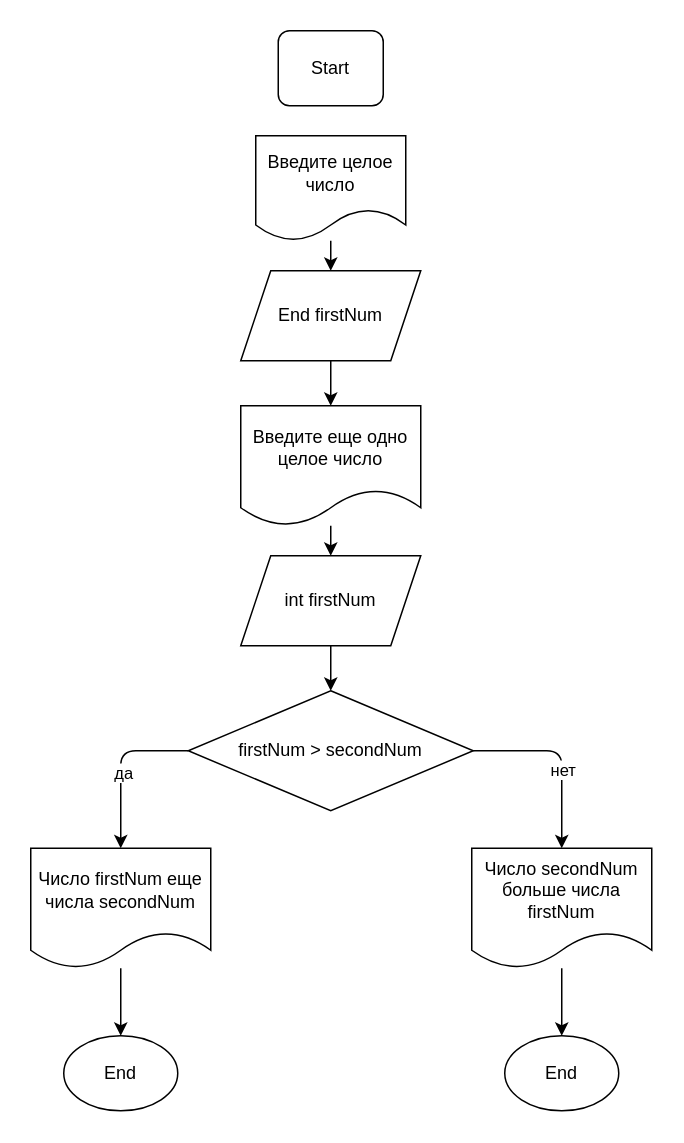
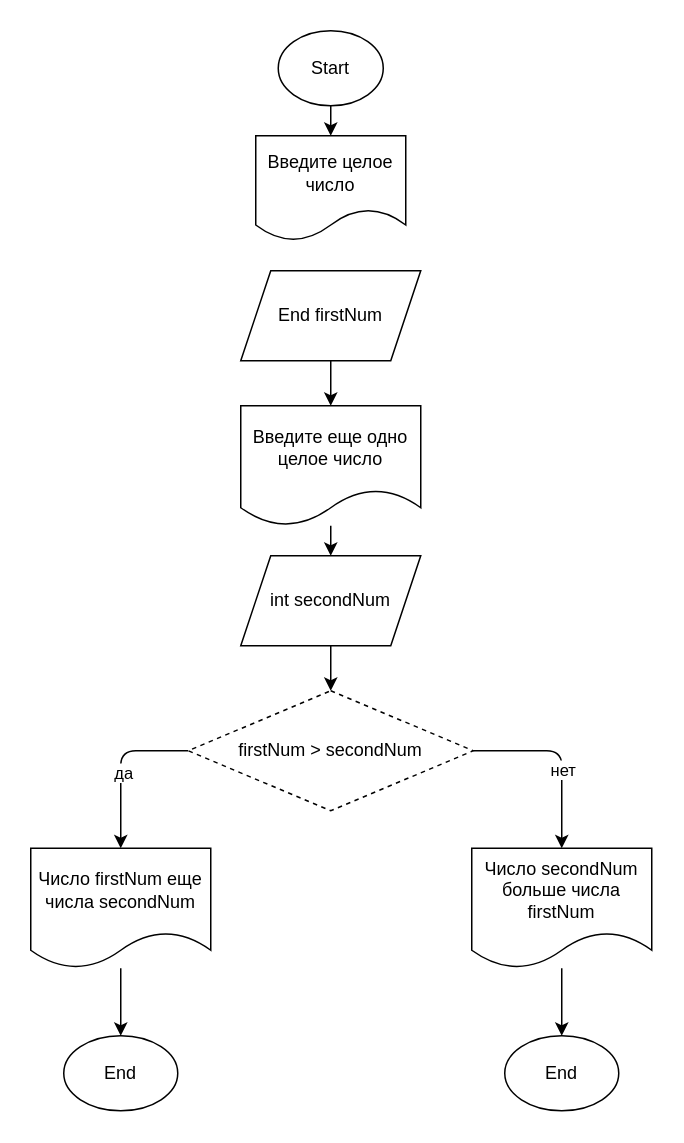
(331, 68) -> (331, 68)
none -> (331, 116)
(331, 251) -> none
(331, 601) -> (331, 601)
(331, 751) -> (331, 751)
